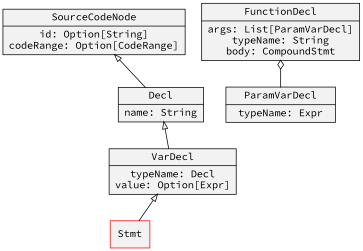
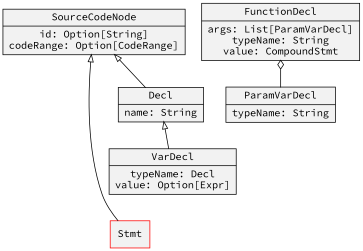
(281, 51) -> (281, 51)
(281, 113) -> (281, 113)
(146, 211) -> (91, 144)
